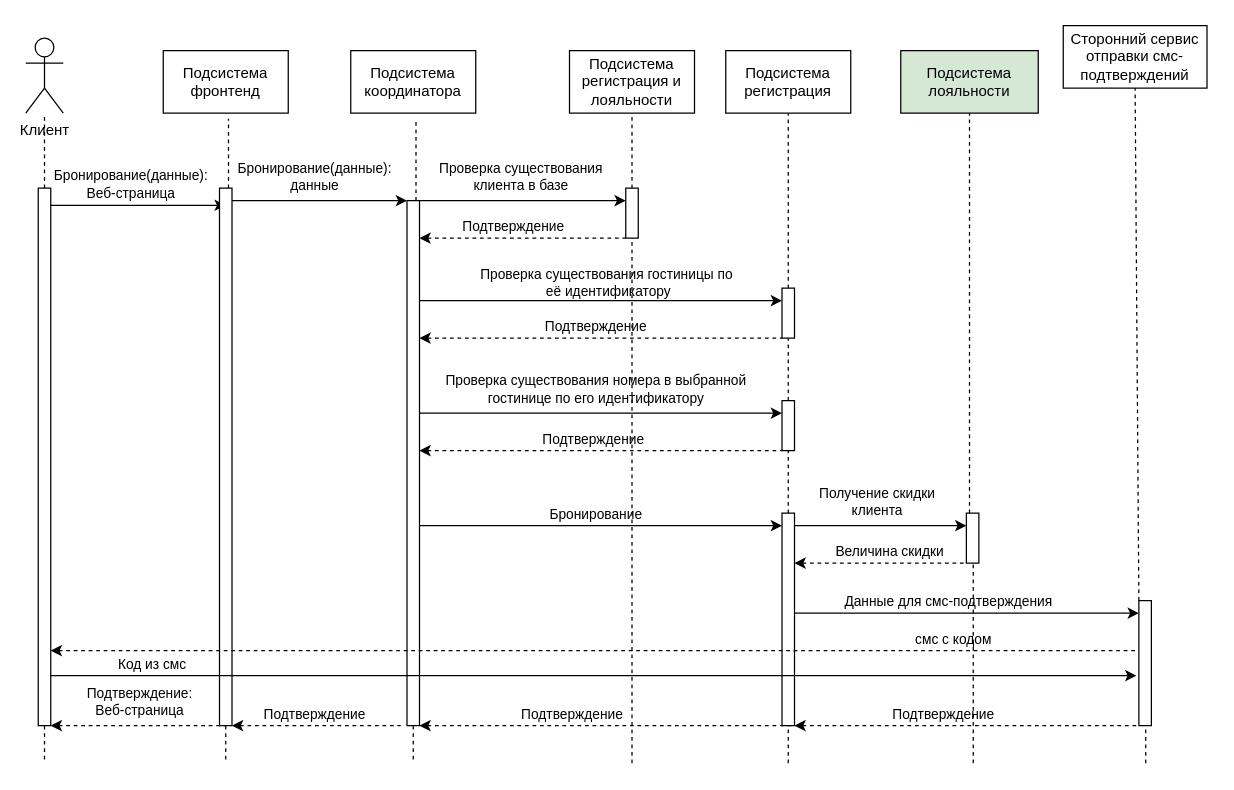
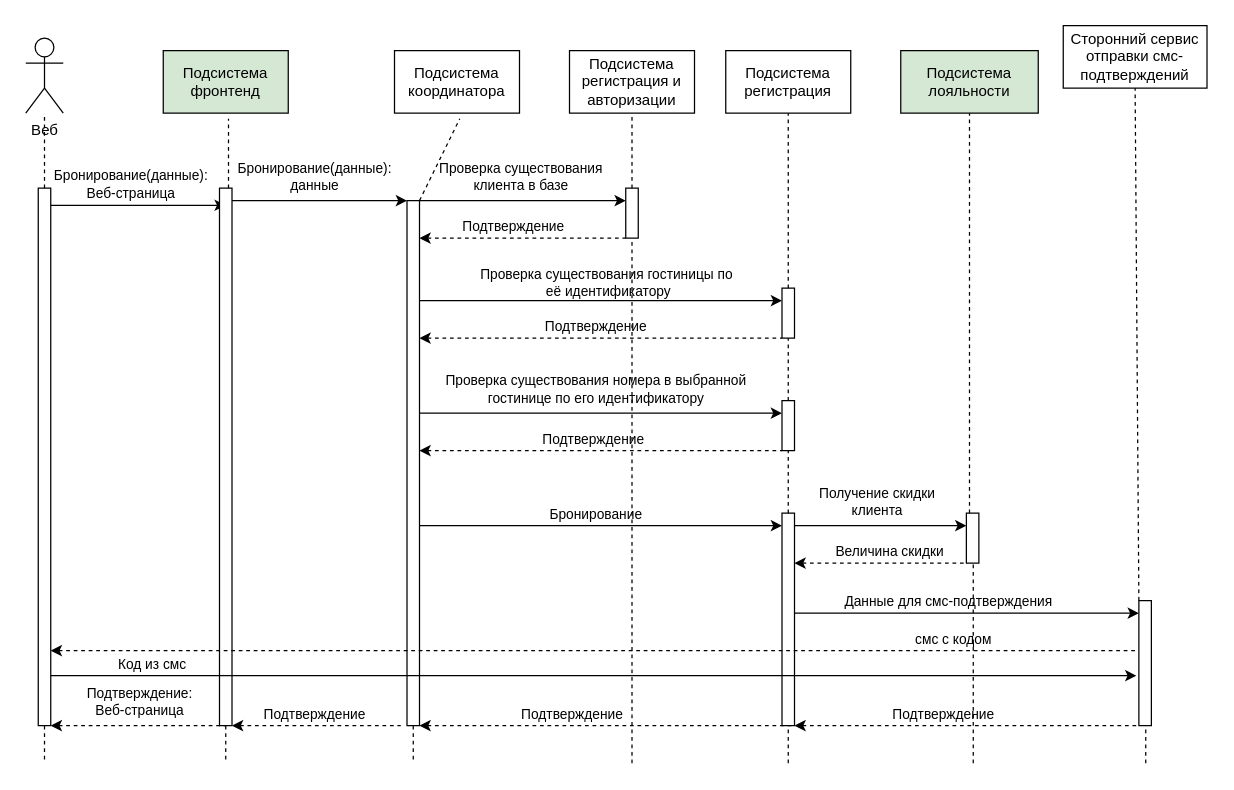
(226, 82) -> (226, 82)
(413, 82) -> (457, 82)
(632, 82) -> (632, 82)
(45, 131) -> (45, 131)
